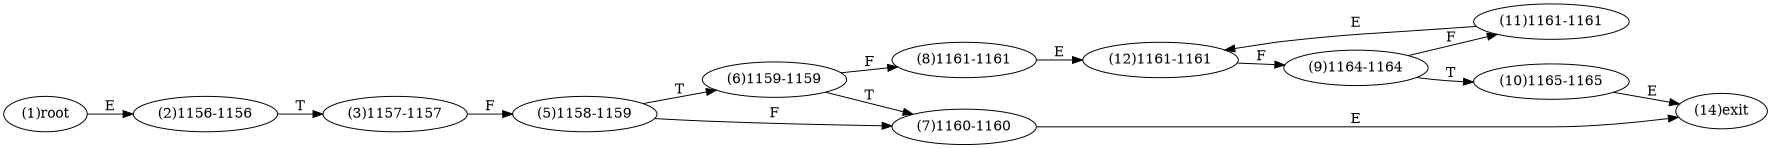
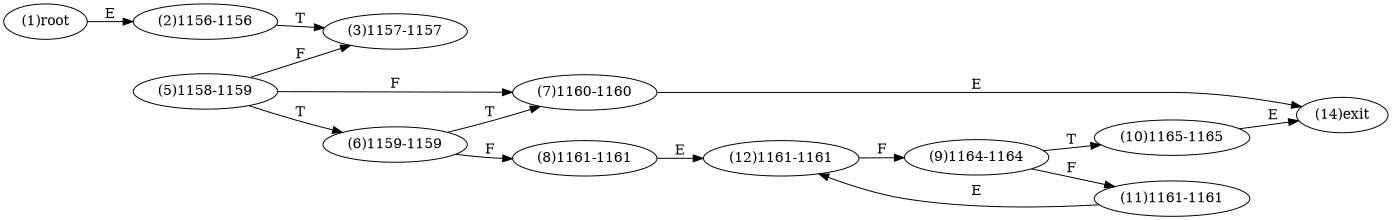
(485, 114) -> (296, 63)
